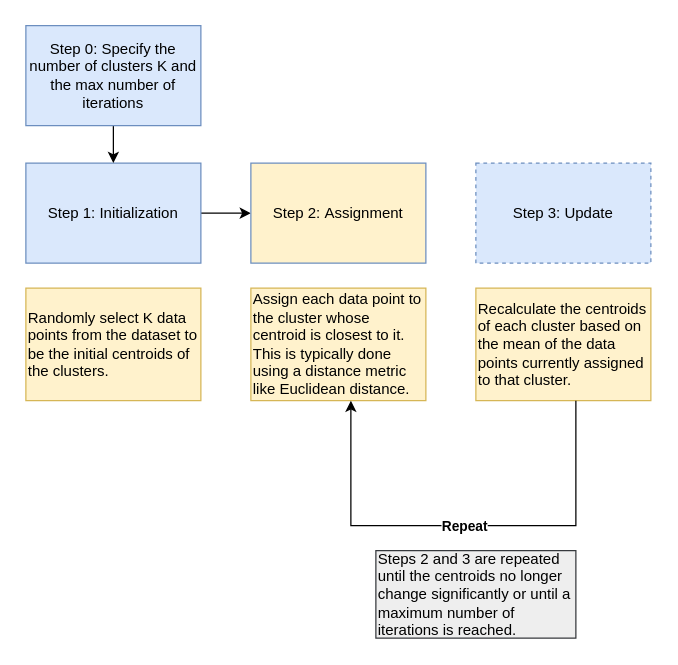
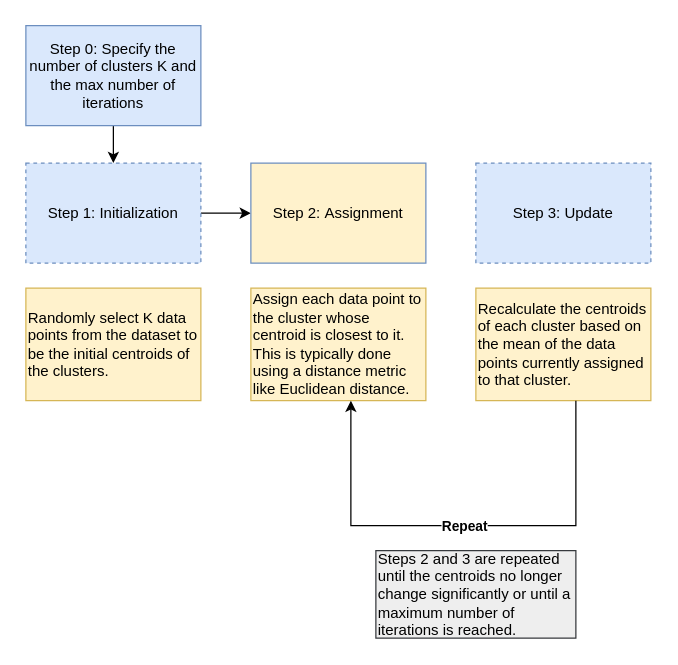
(113, 213) -> (113, 213)
